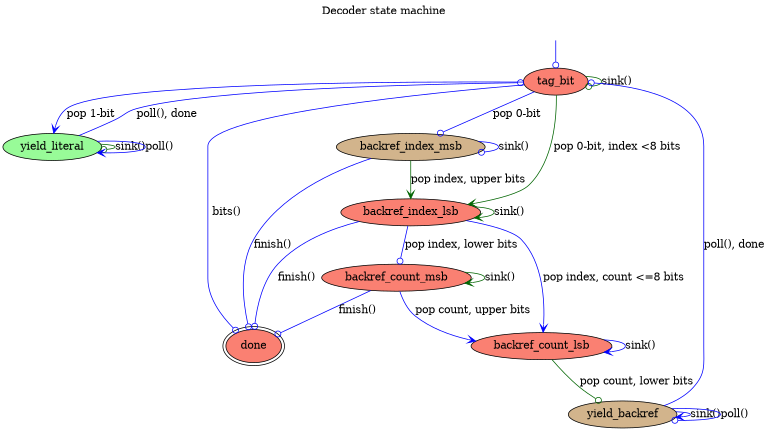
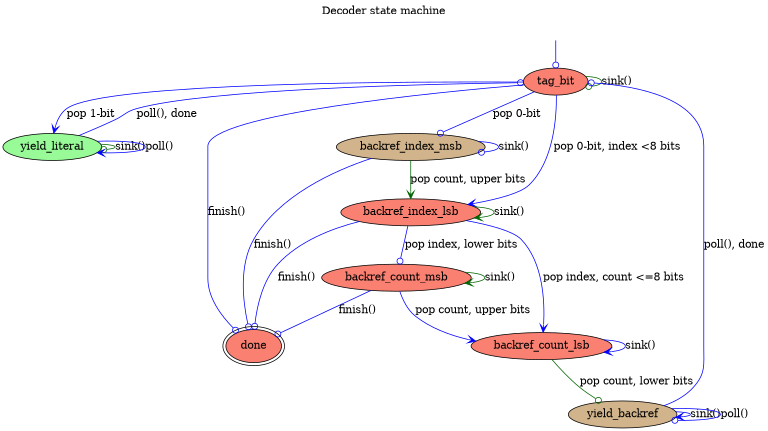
(541, 169) -> (541, 169)
(468, 180) -> (468, 180)
(227, 212) -> (227, 212)
